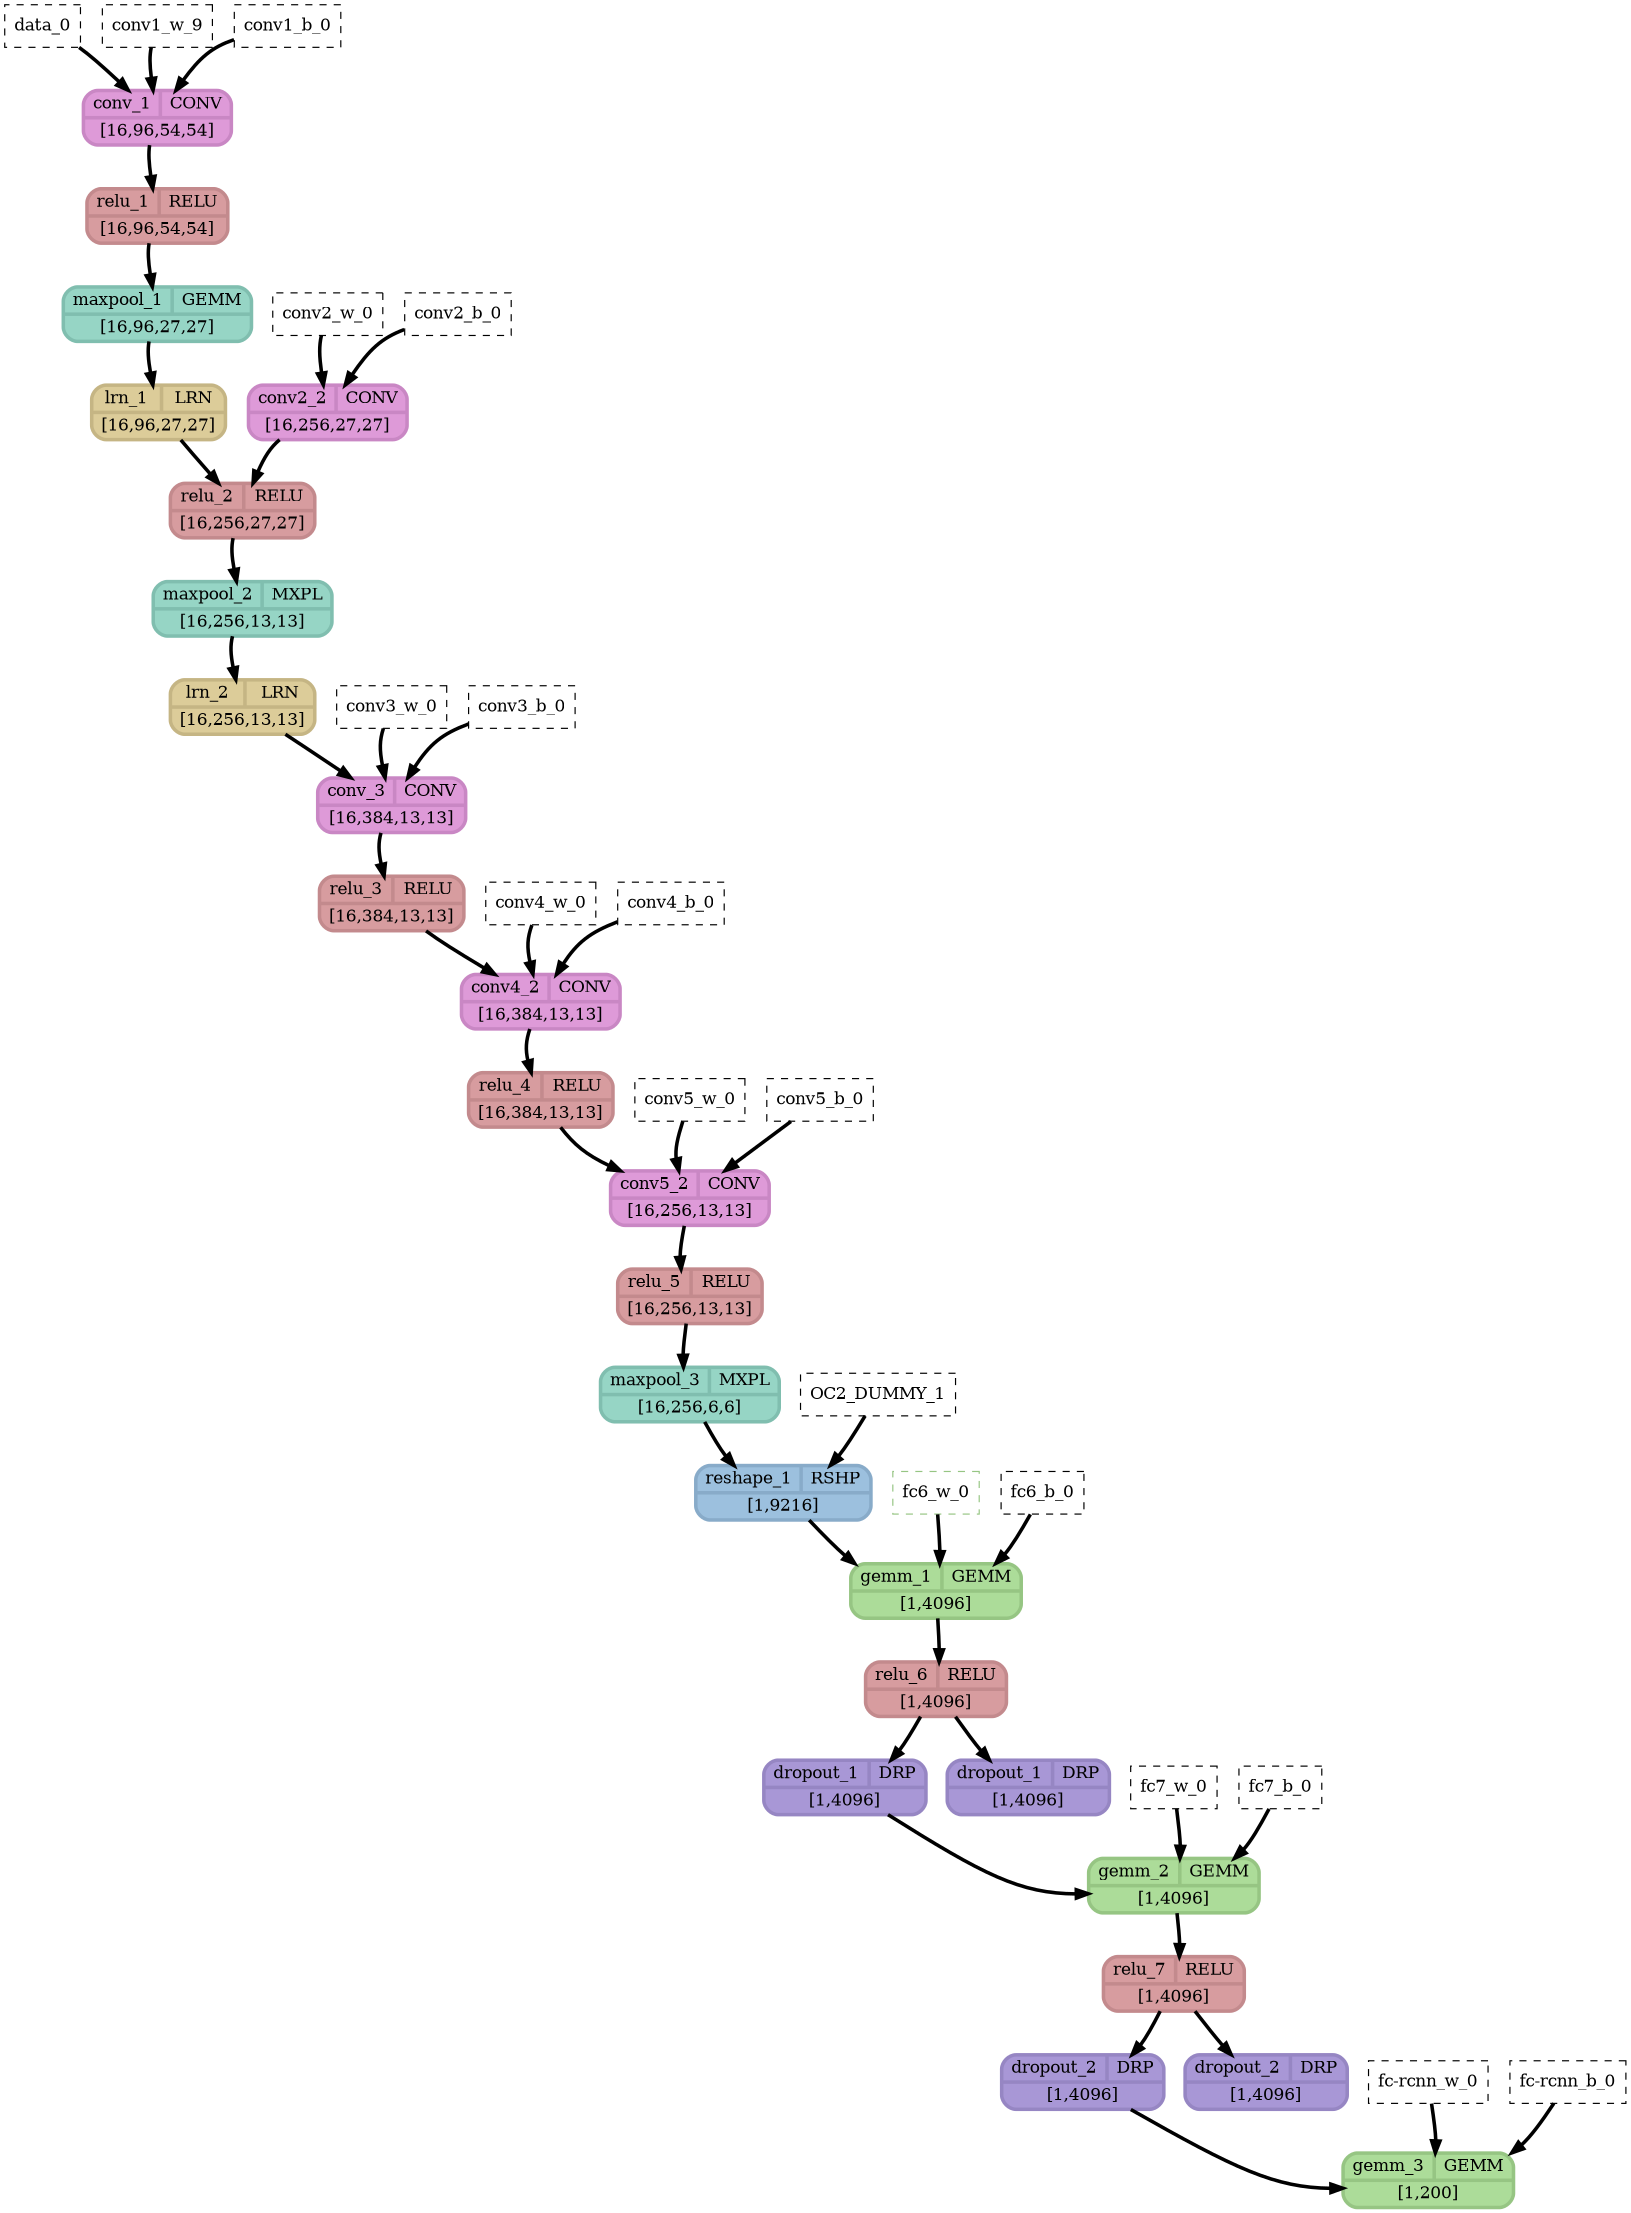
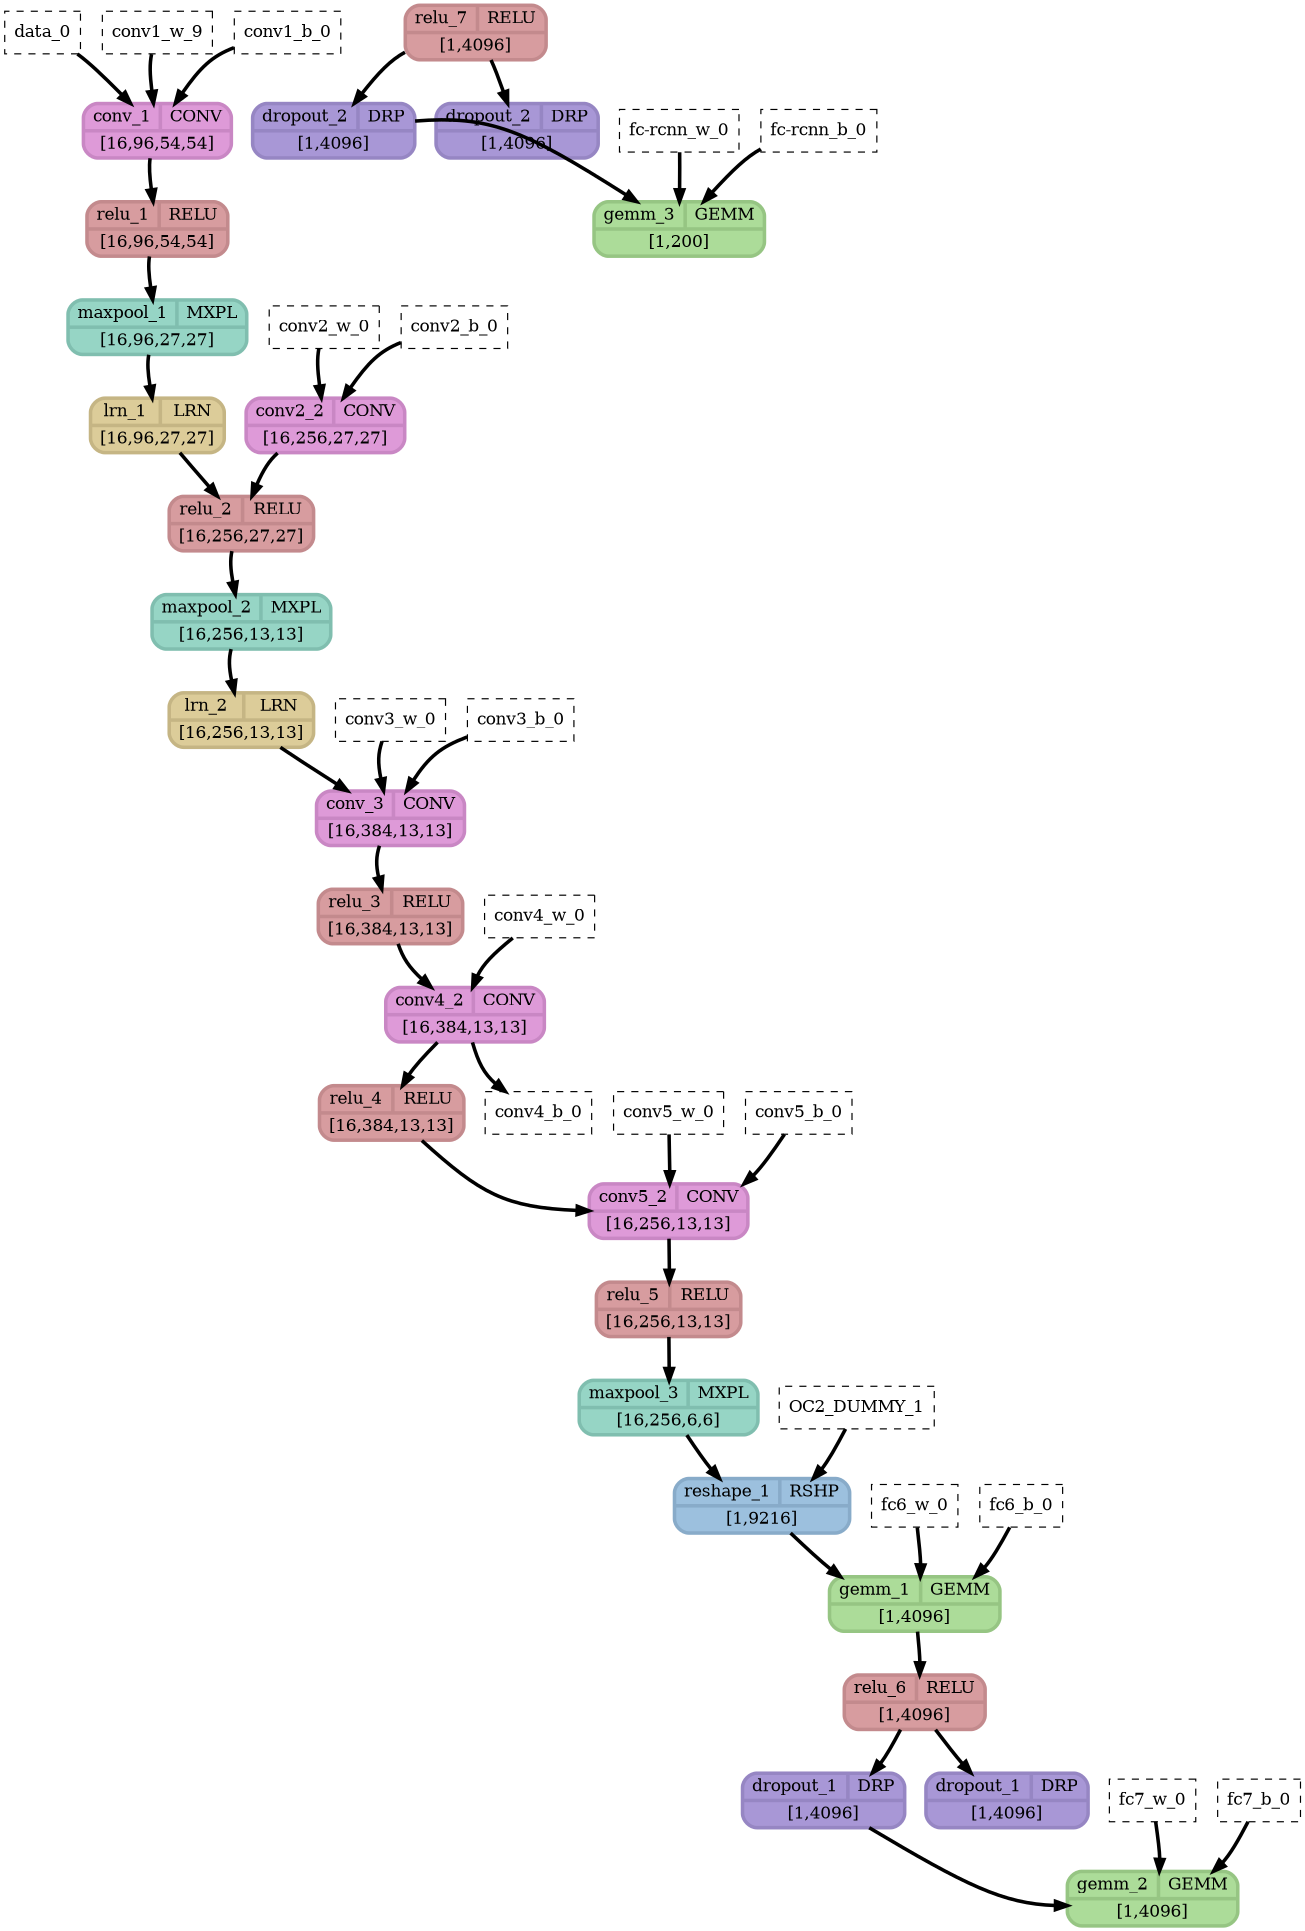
(212, 300) -> (212, 313)
(586, 938) -> (481, 1065)
(936, 1493) -> (915, 1506)
(1179, 1929) -> none
